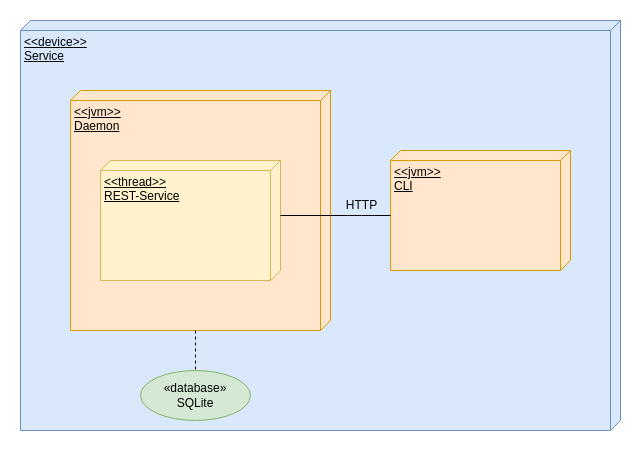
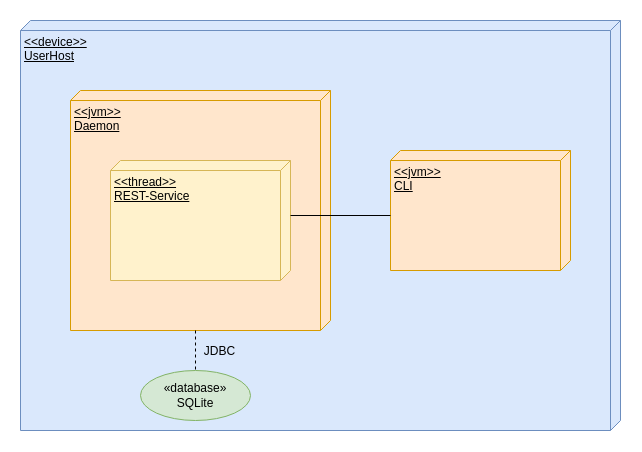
(57, 50) -> (57, 50)
(362, 206) -> none
(191, 221) -> (201, 221)
none -> (220, 352)
